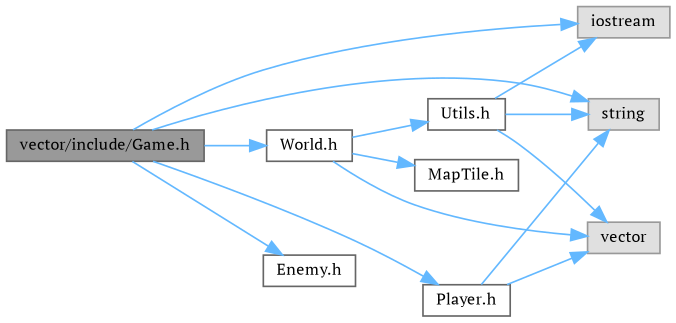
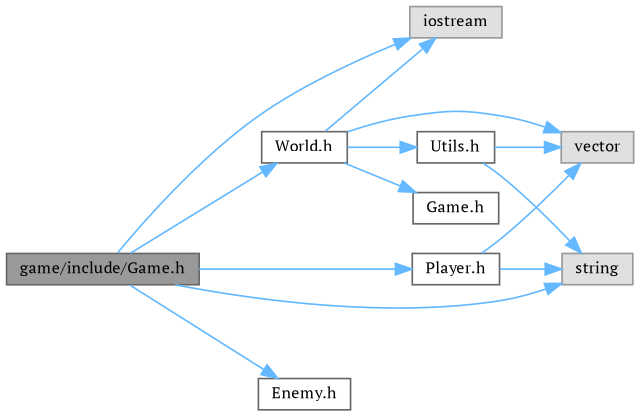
(538, 72) -> (374, 90)
(105, 146) -> (103, 269)
(467, 175) -> (456, 208)
